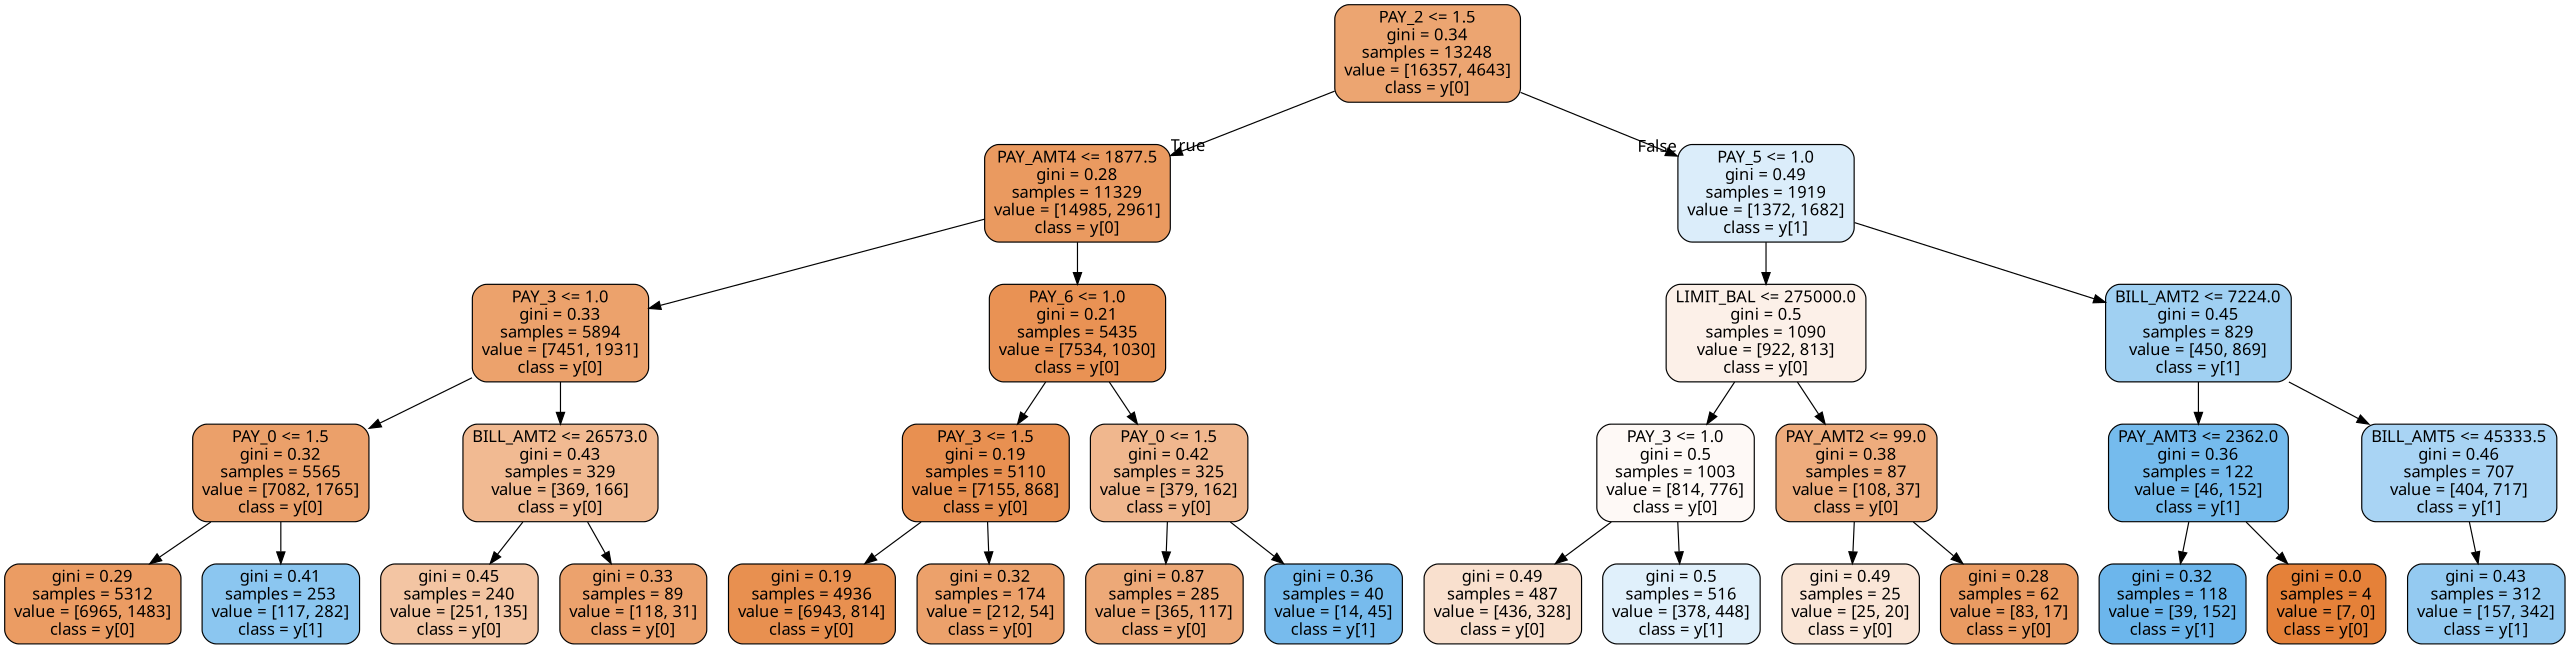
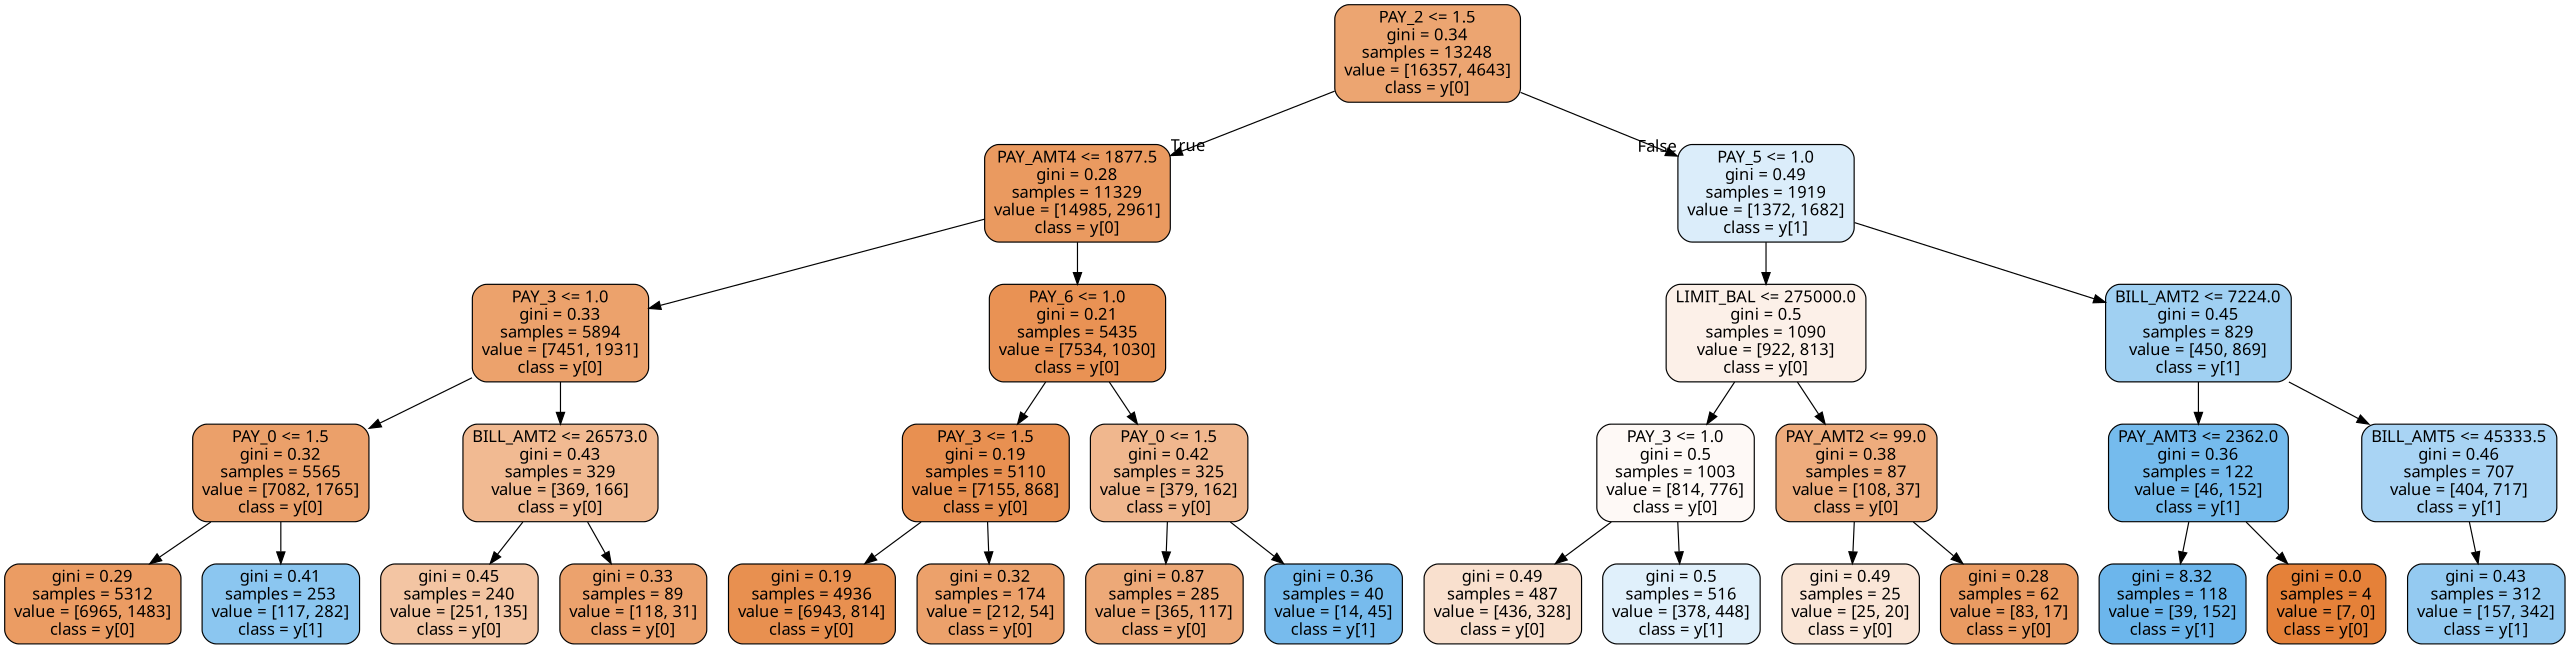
(2173, 604) -> (2173, 604)
